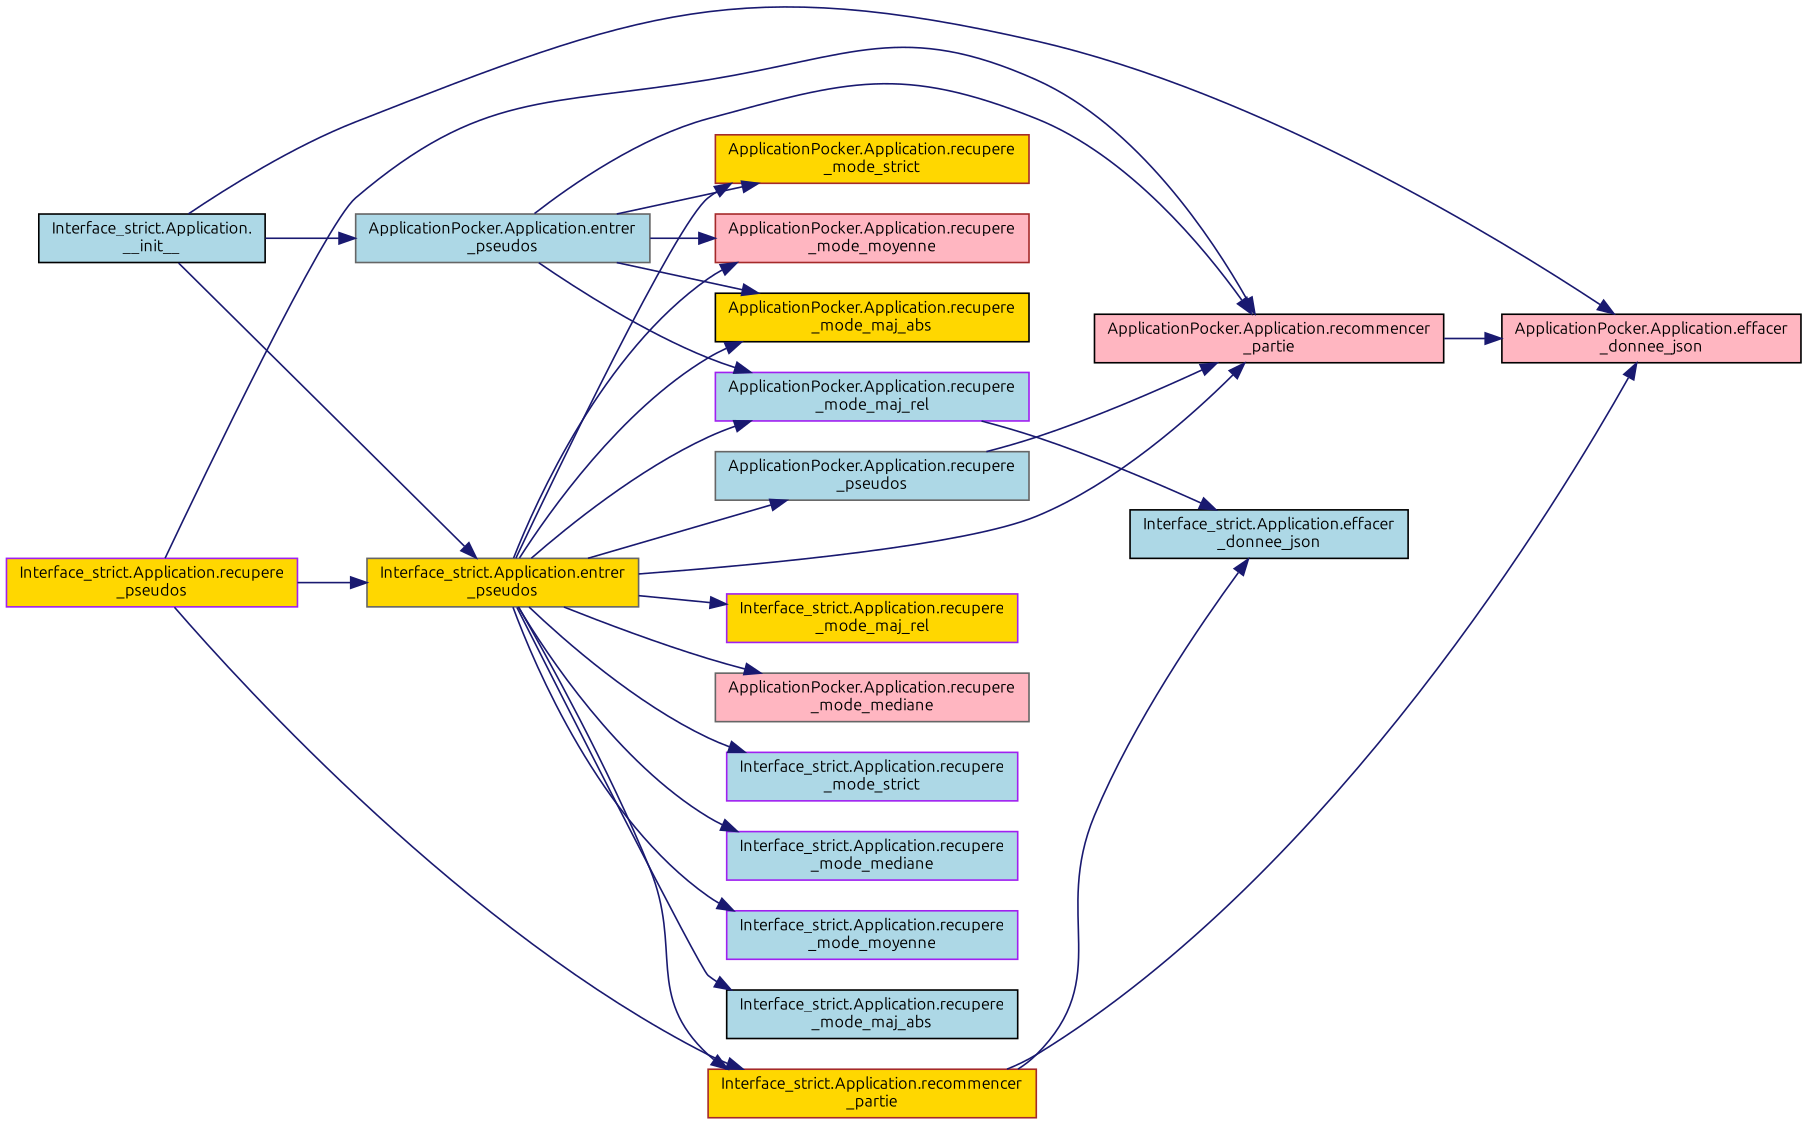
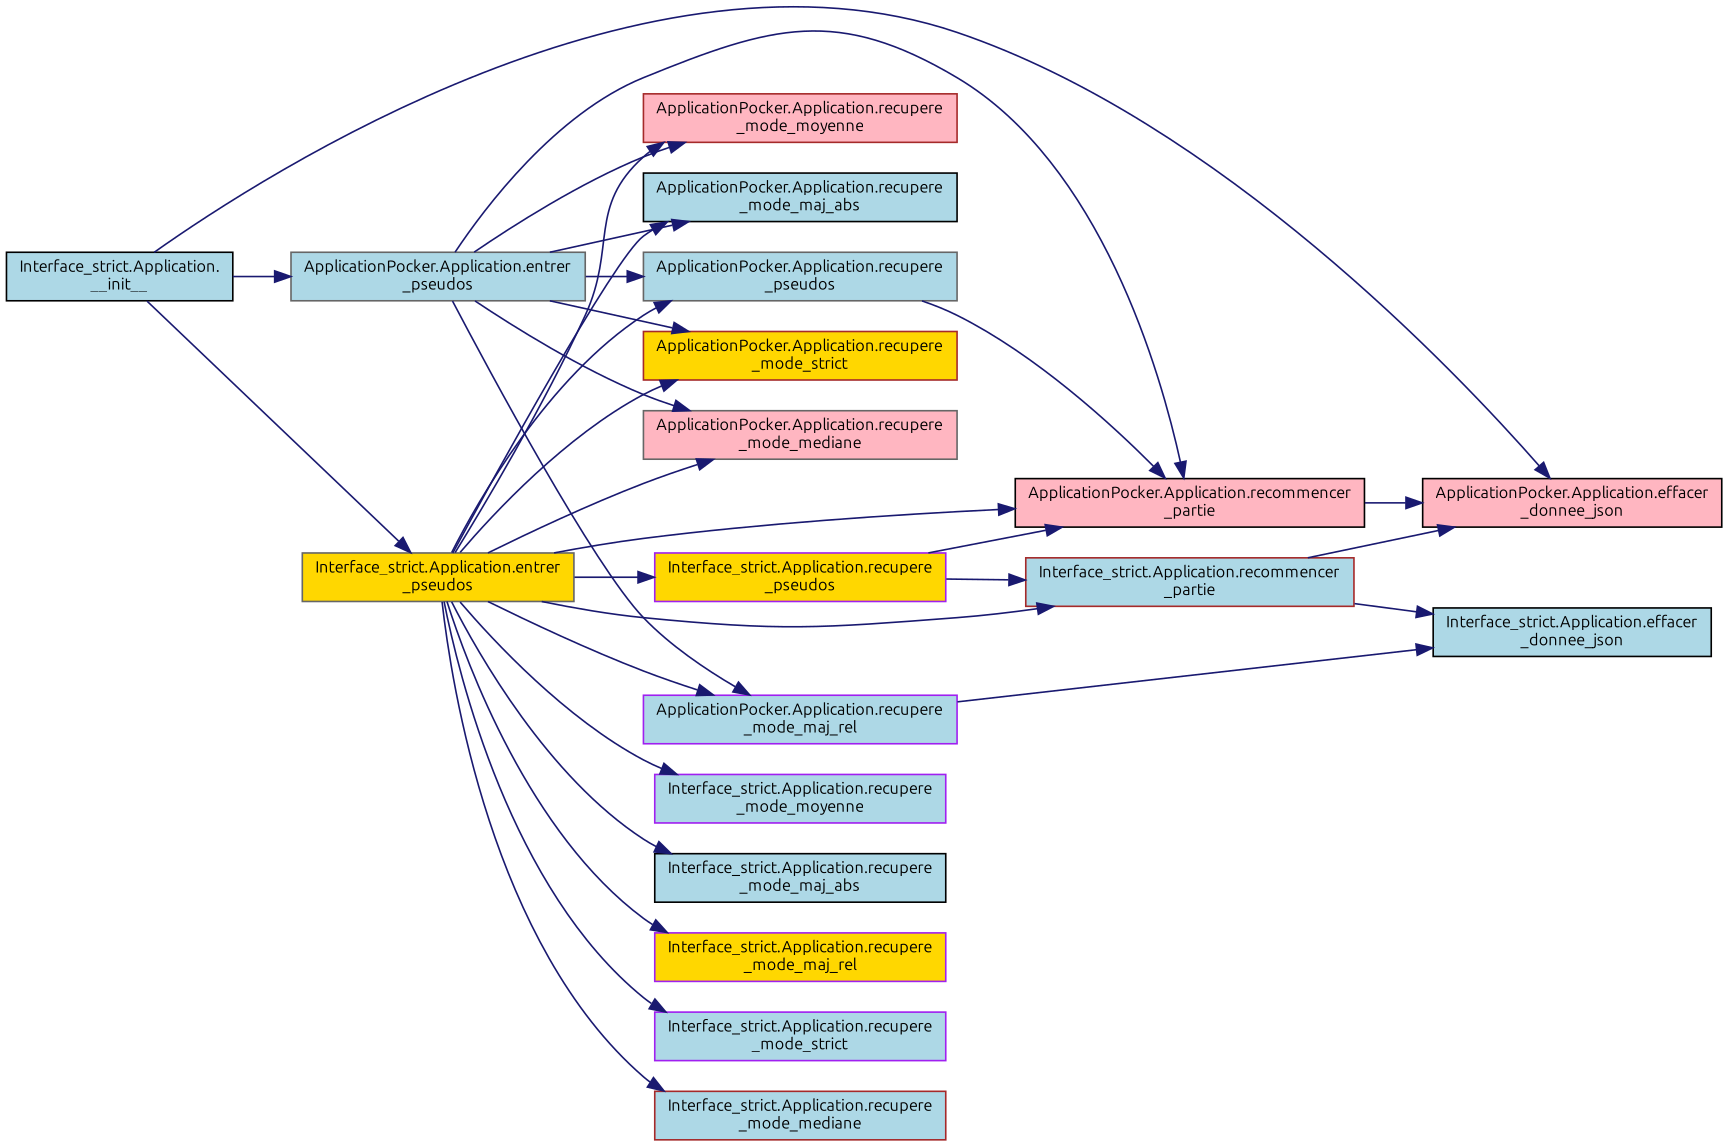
none -> (606, 277)
(872, 317) -> (800, 197)
none -> (552, 349)
(324, 583) -> (600, 577)
(872, 856) -> (800, 1116)
(872, 1093) -> (1190, 582)
